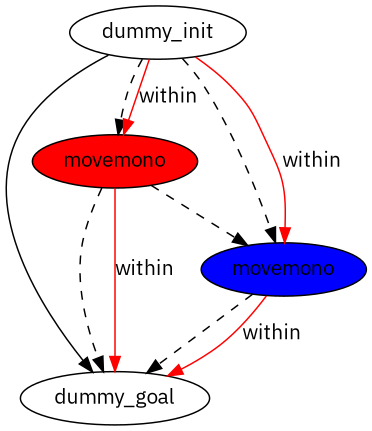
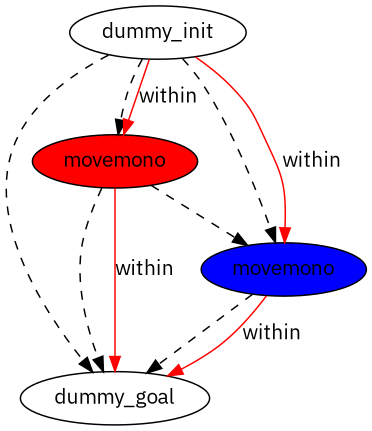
(6, 196) -> (6, 196)
